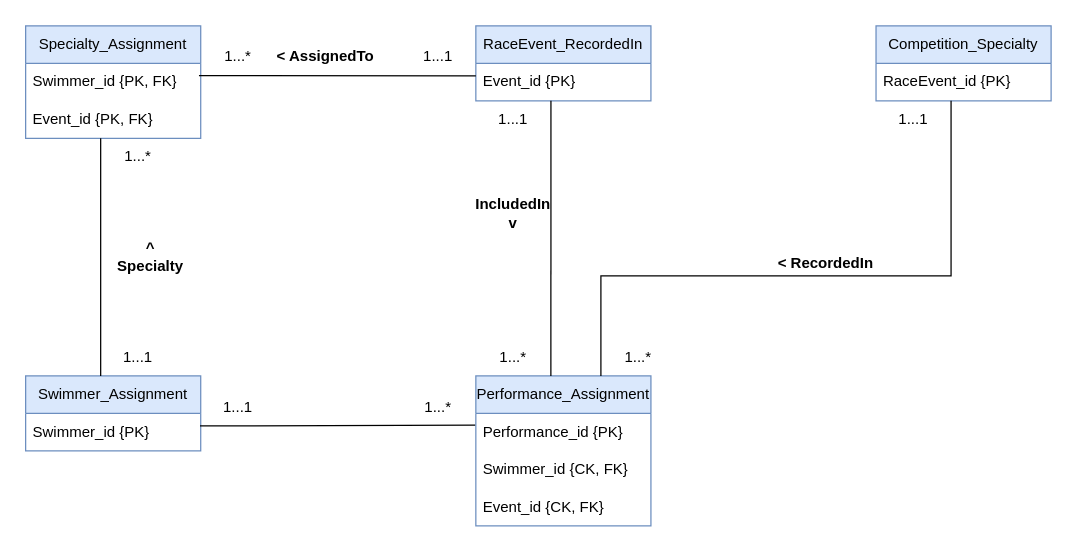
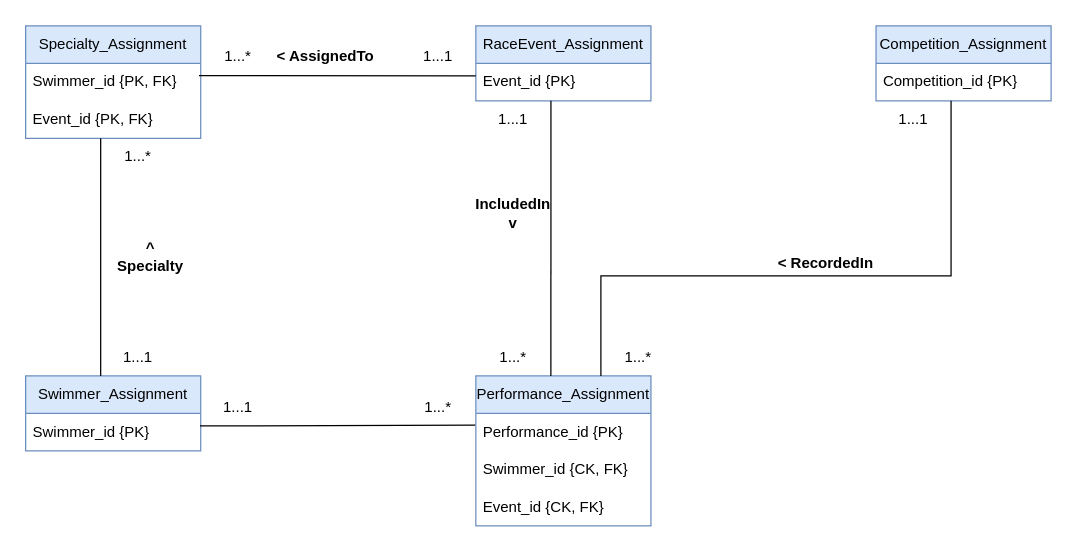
(563, 44) -> (563, 44)
(963, 44) -> (963, 44)
(951, 82) -> (955, 82)
